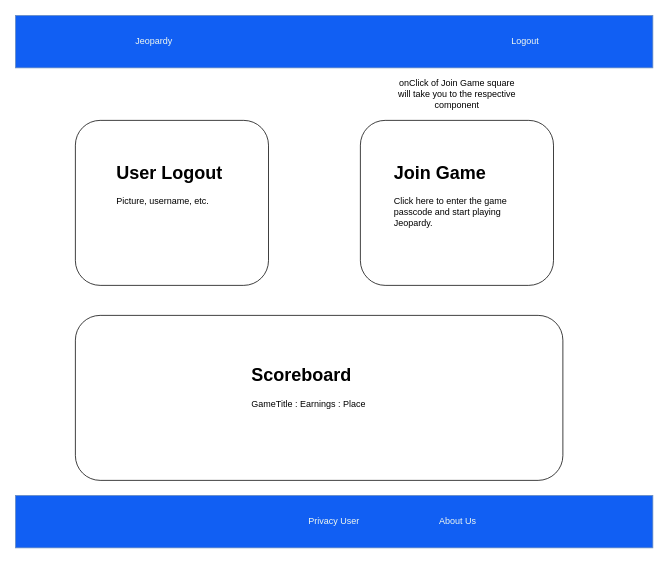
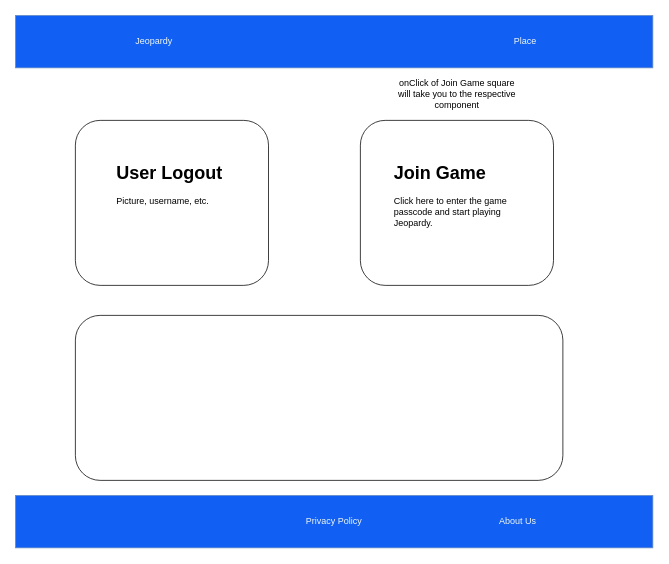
(525, 42) -> (525, 42)
(323, 405) -> none
(334, 522) -> (334, 522)
(458, 522) -> (518, 522)
